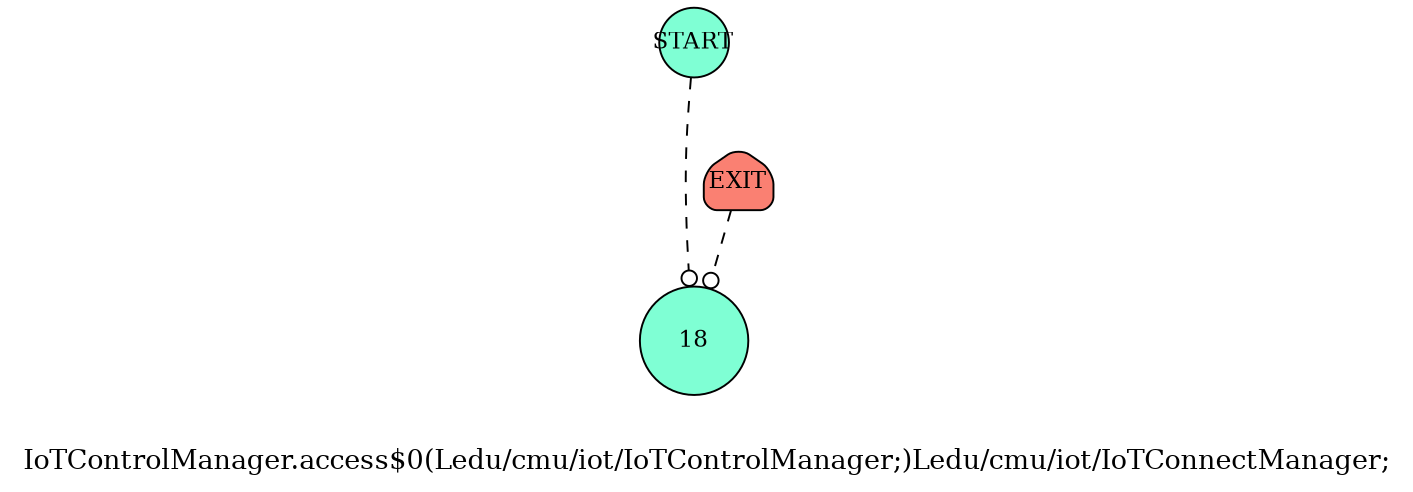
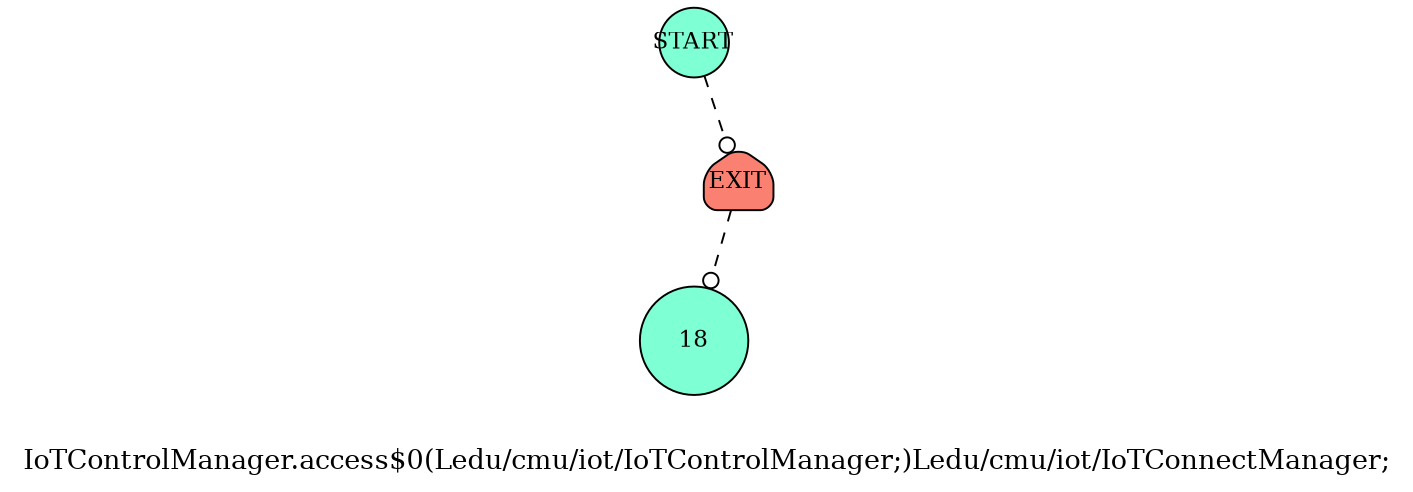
(686, 174) -> (715, 107)
